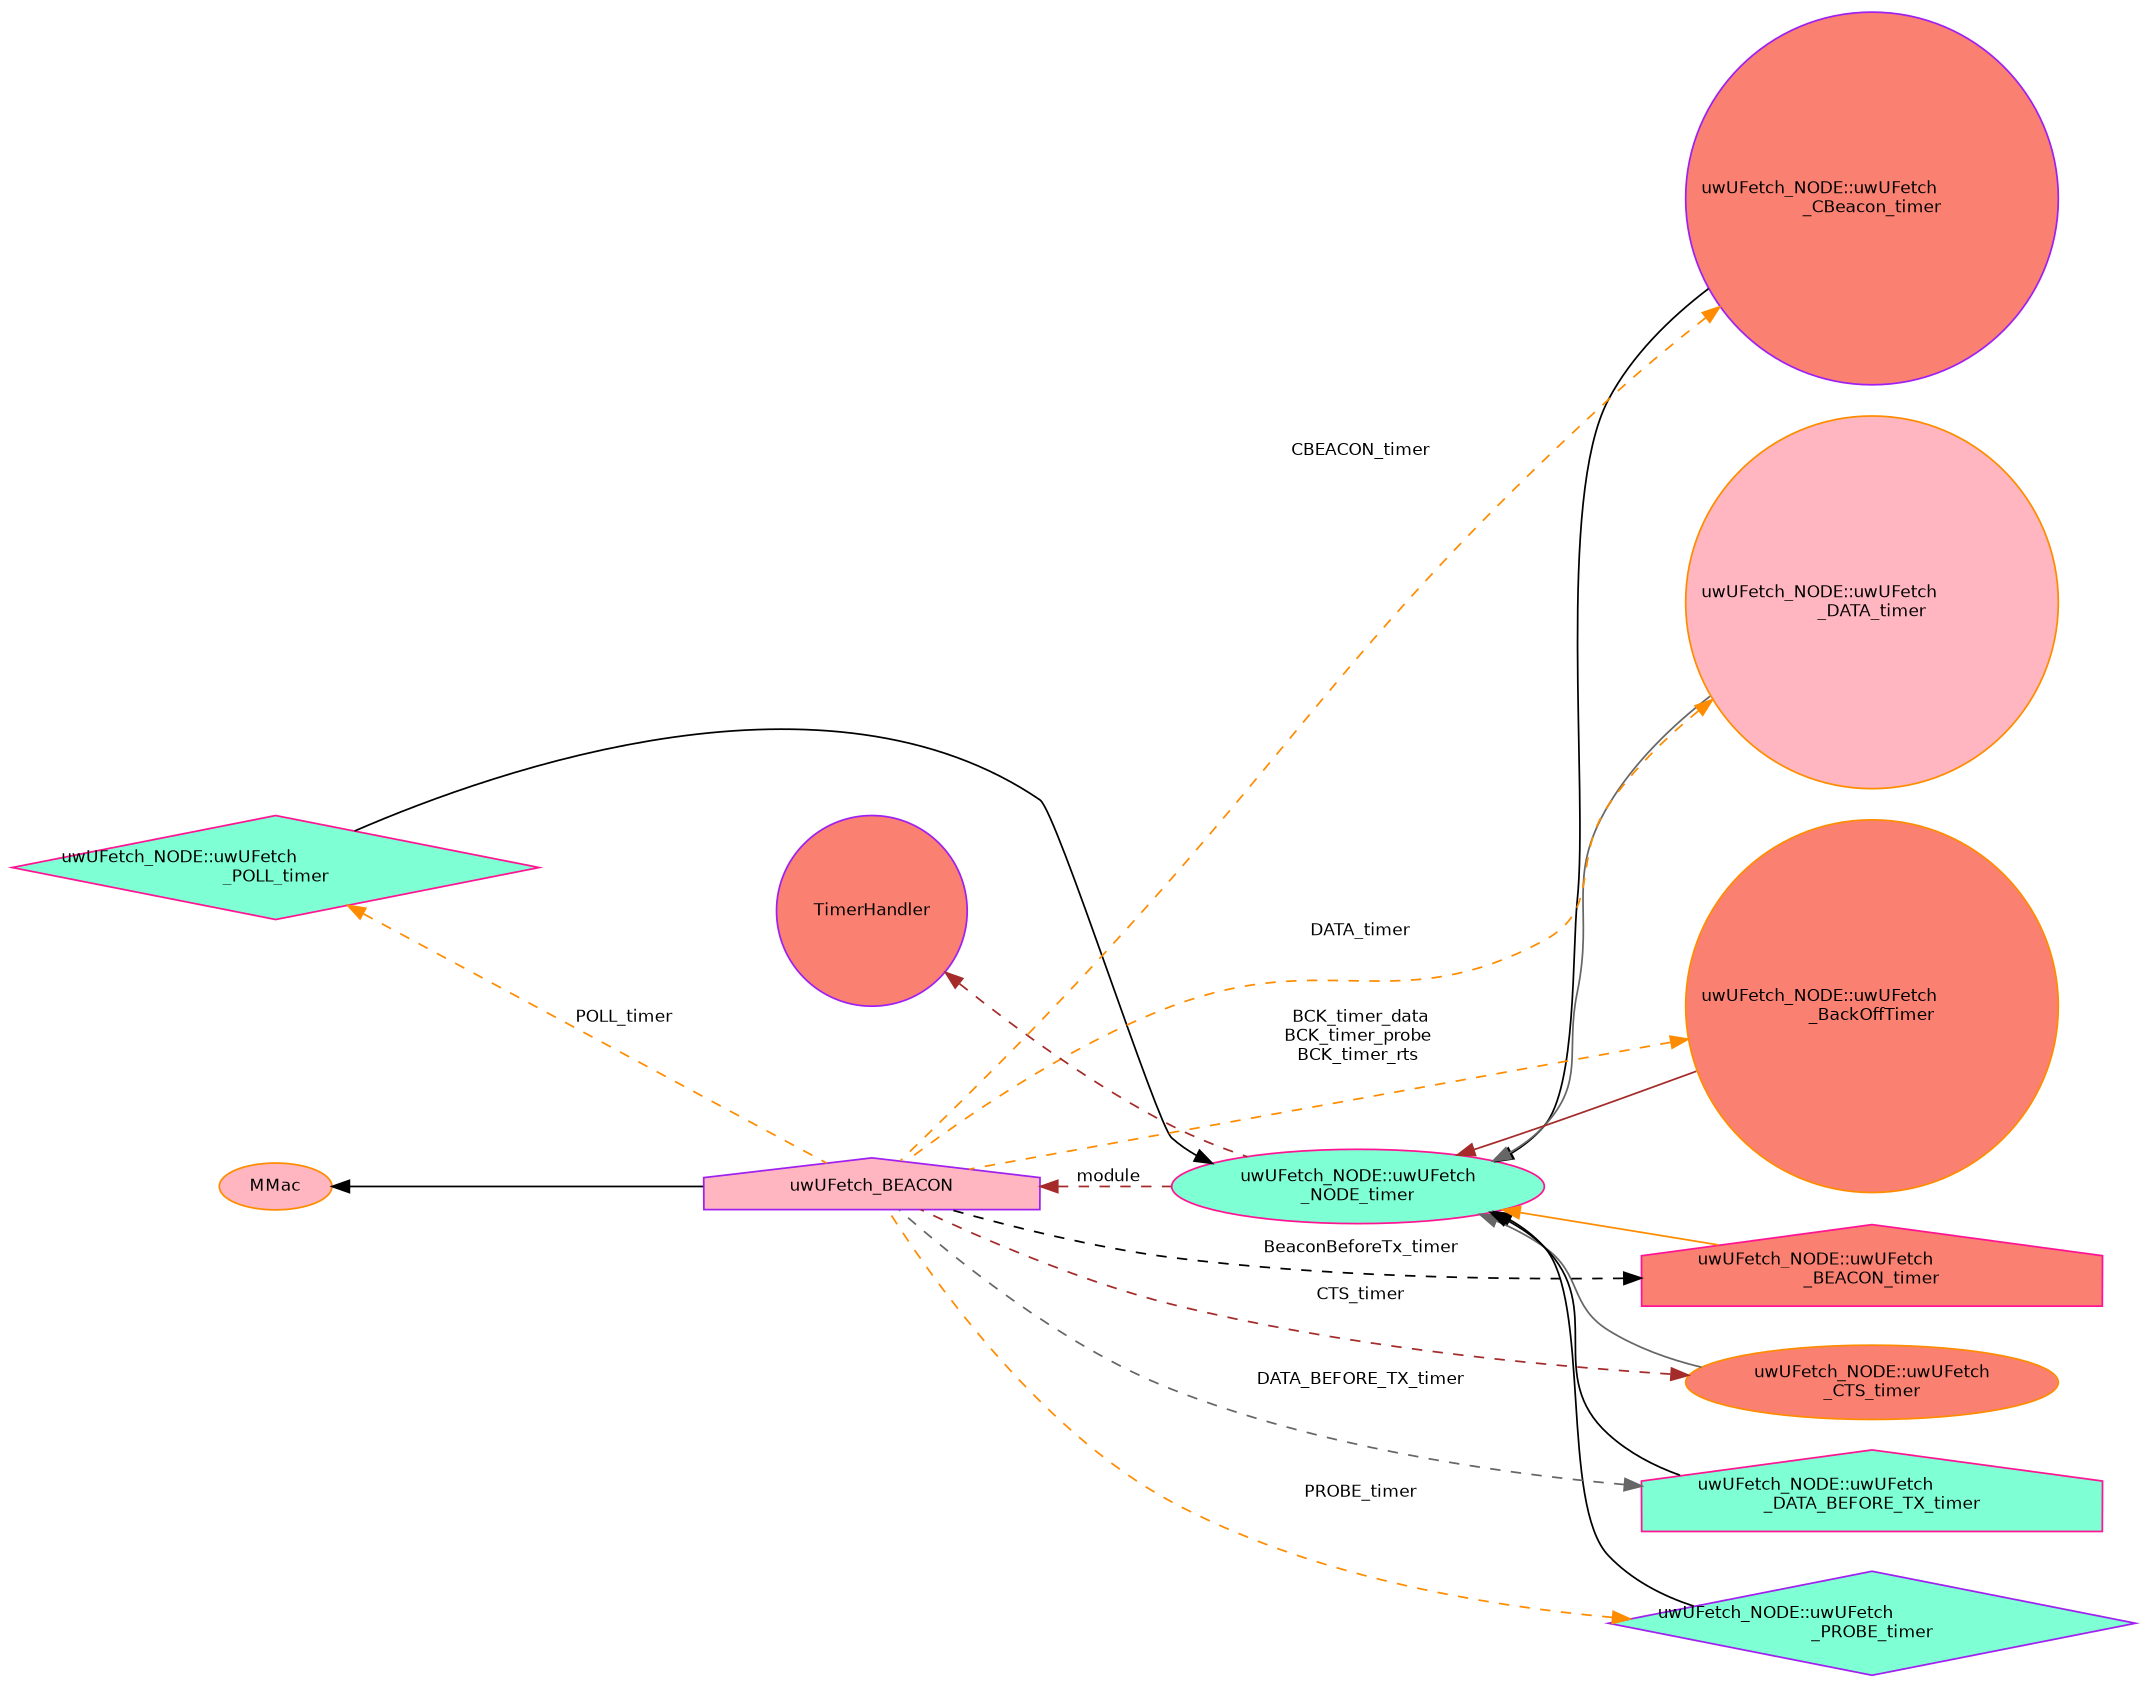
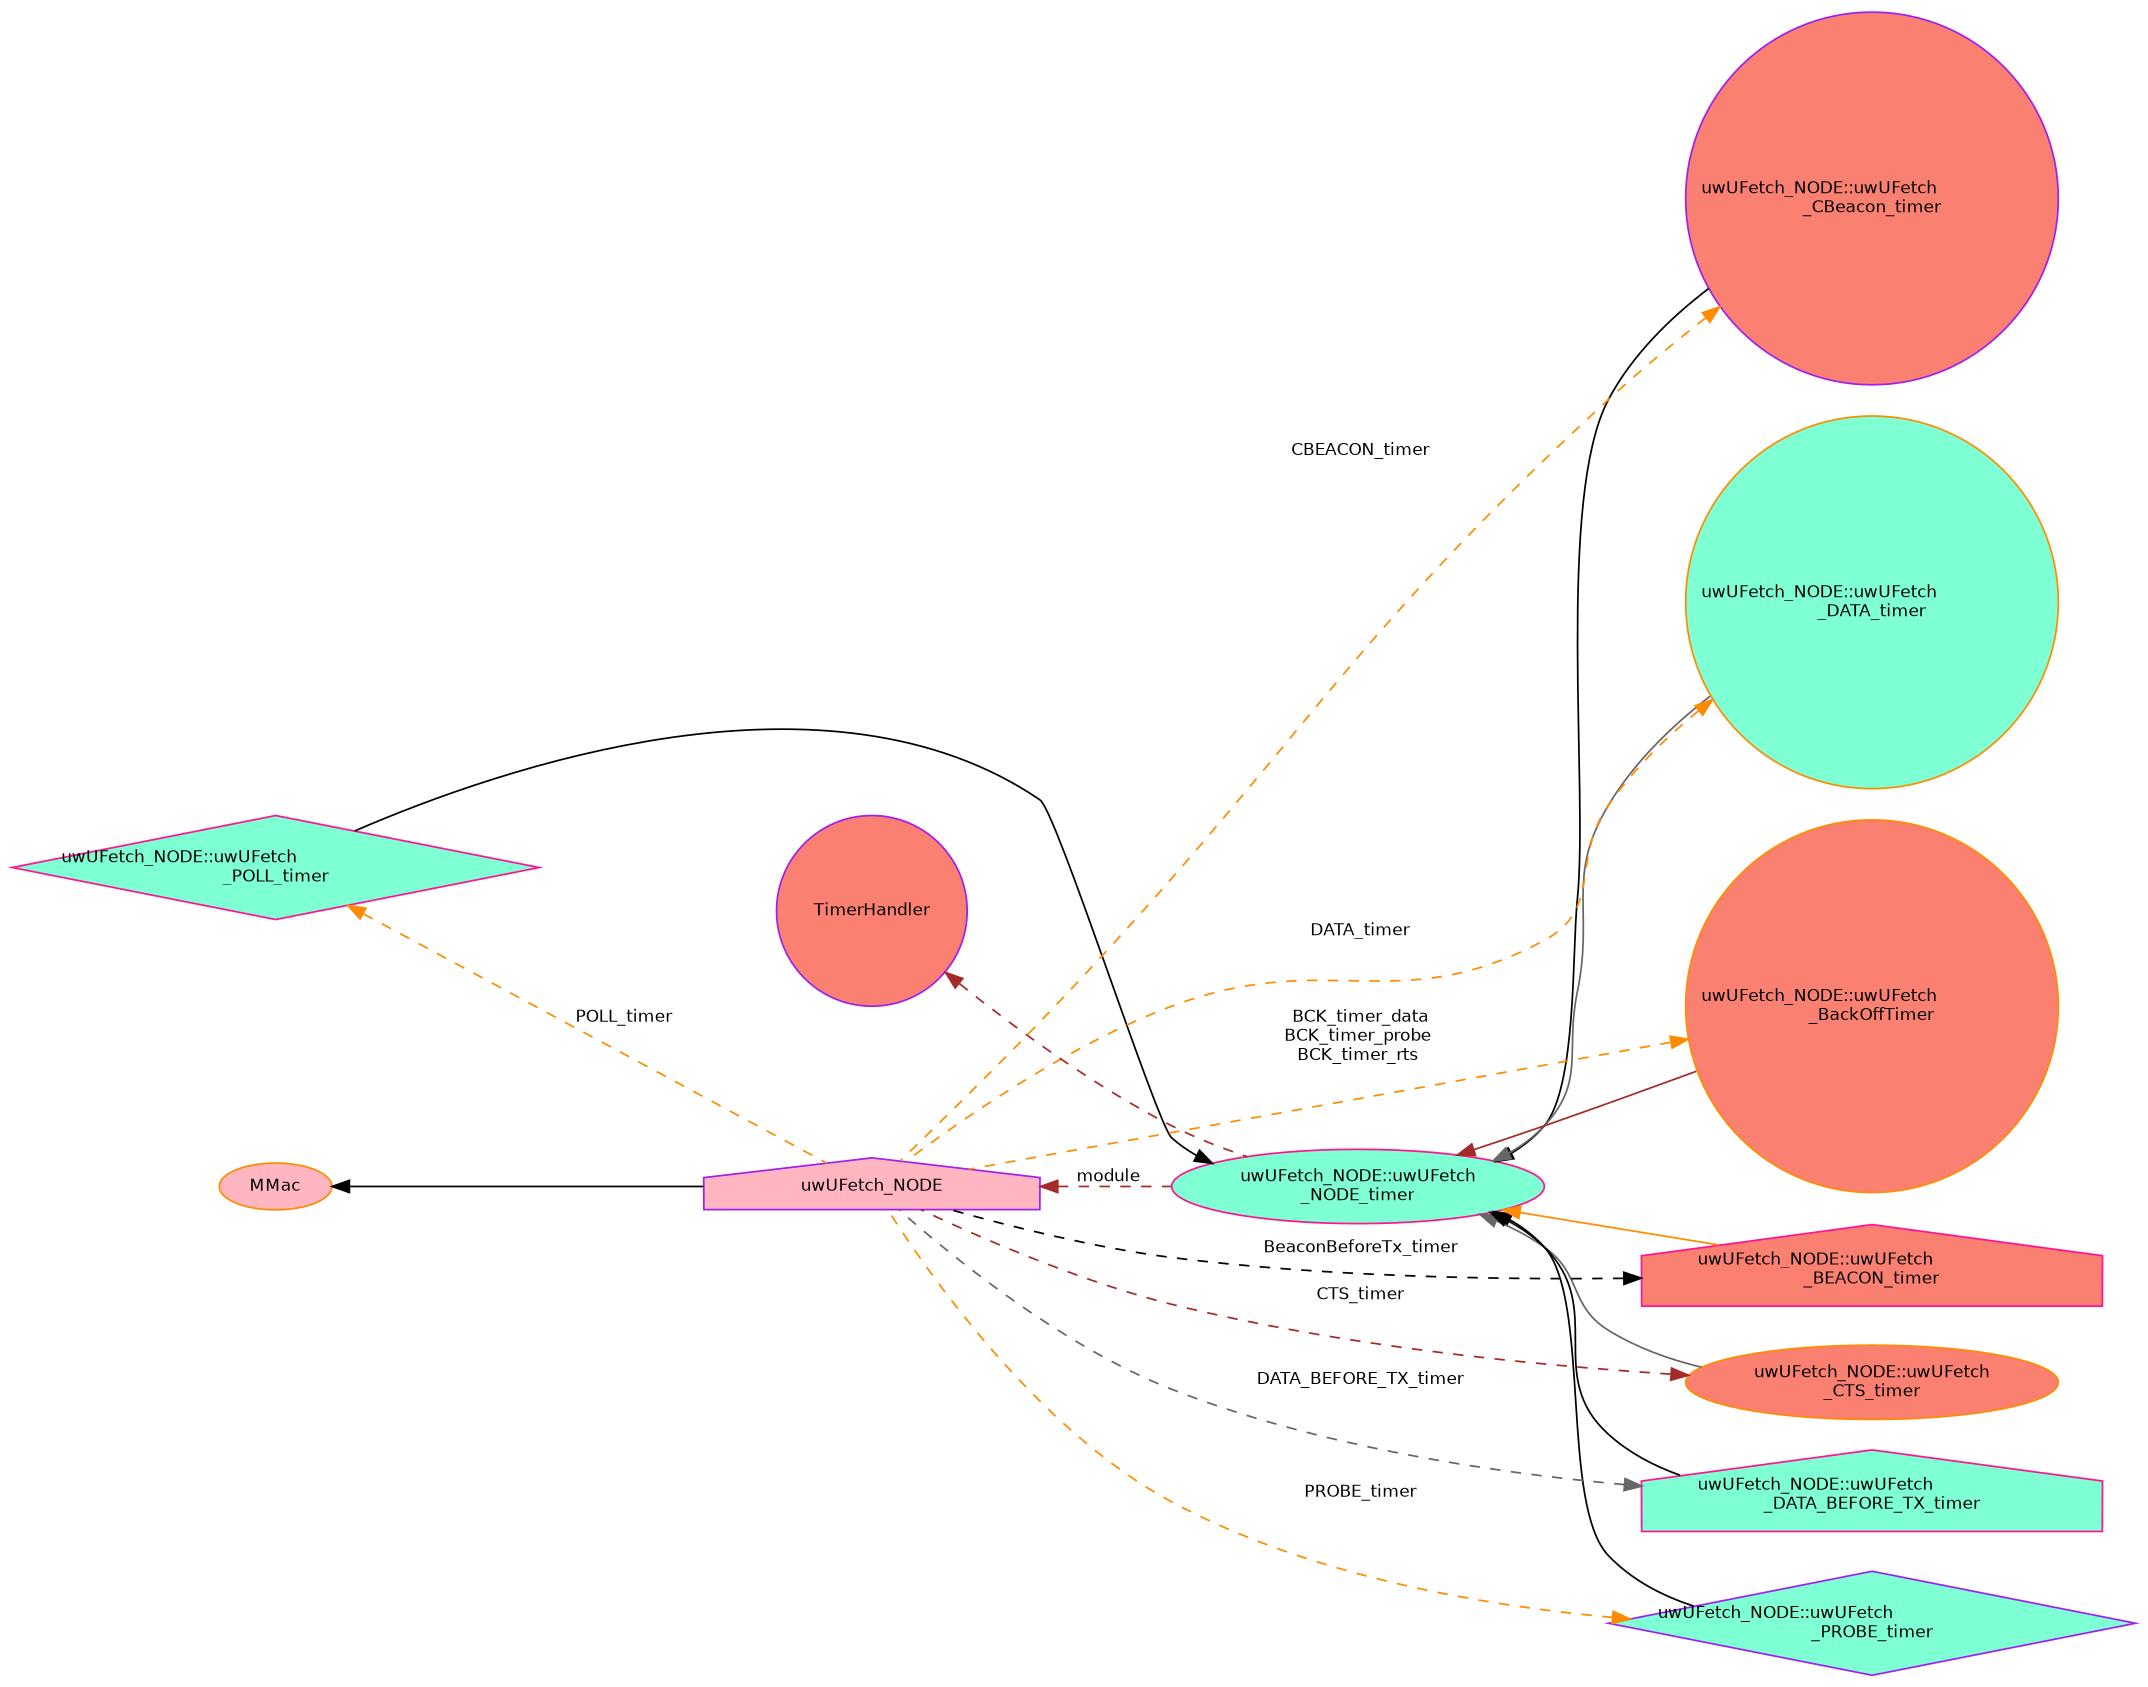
(1872, 602) -> (1872, 602)
(872, 1186) -> (872, 1186)
